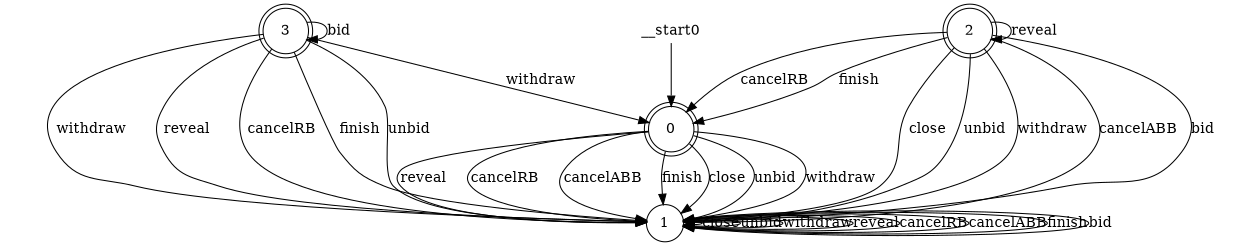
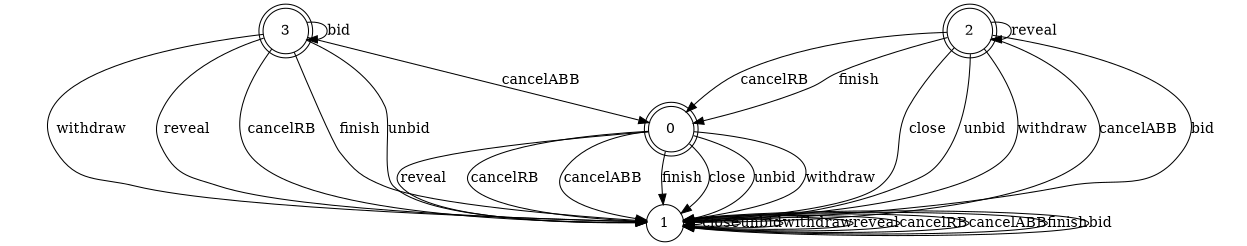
(671, 31) -> none
(541, 80) -> (541, 80)
